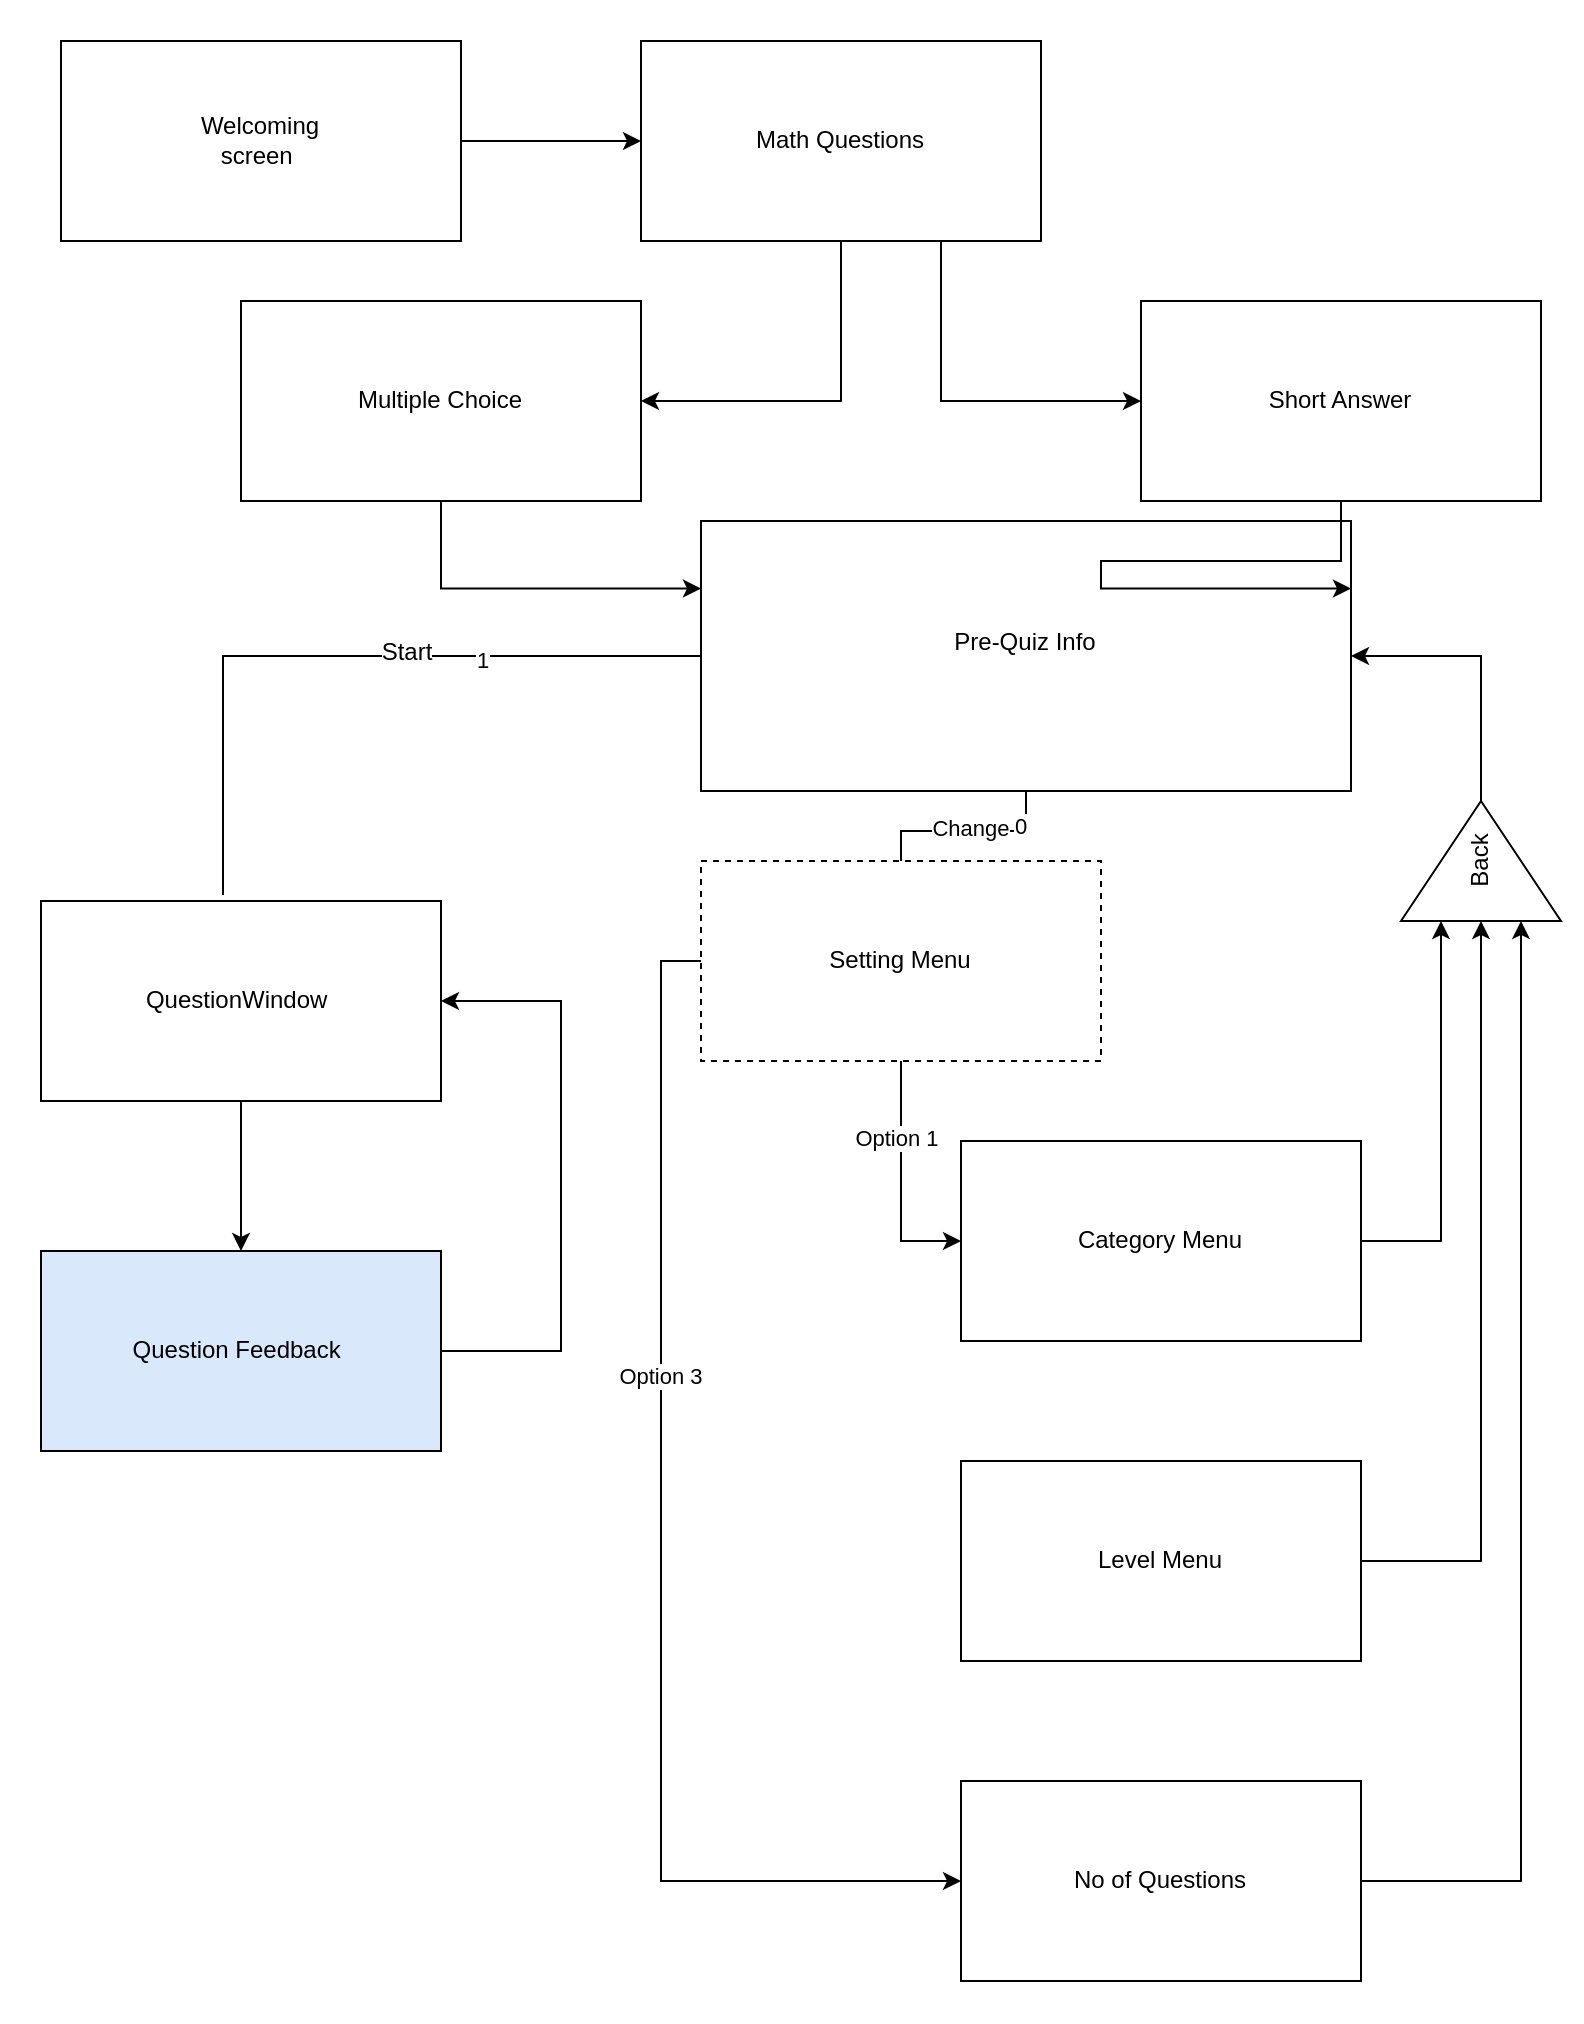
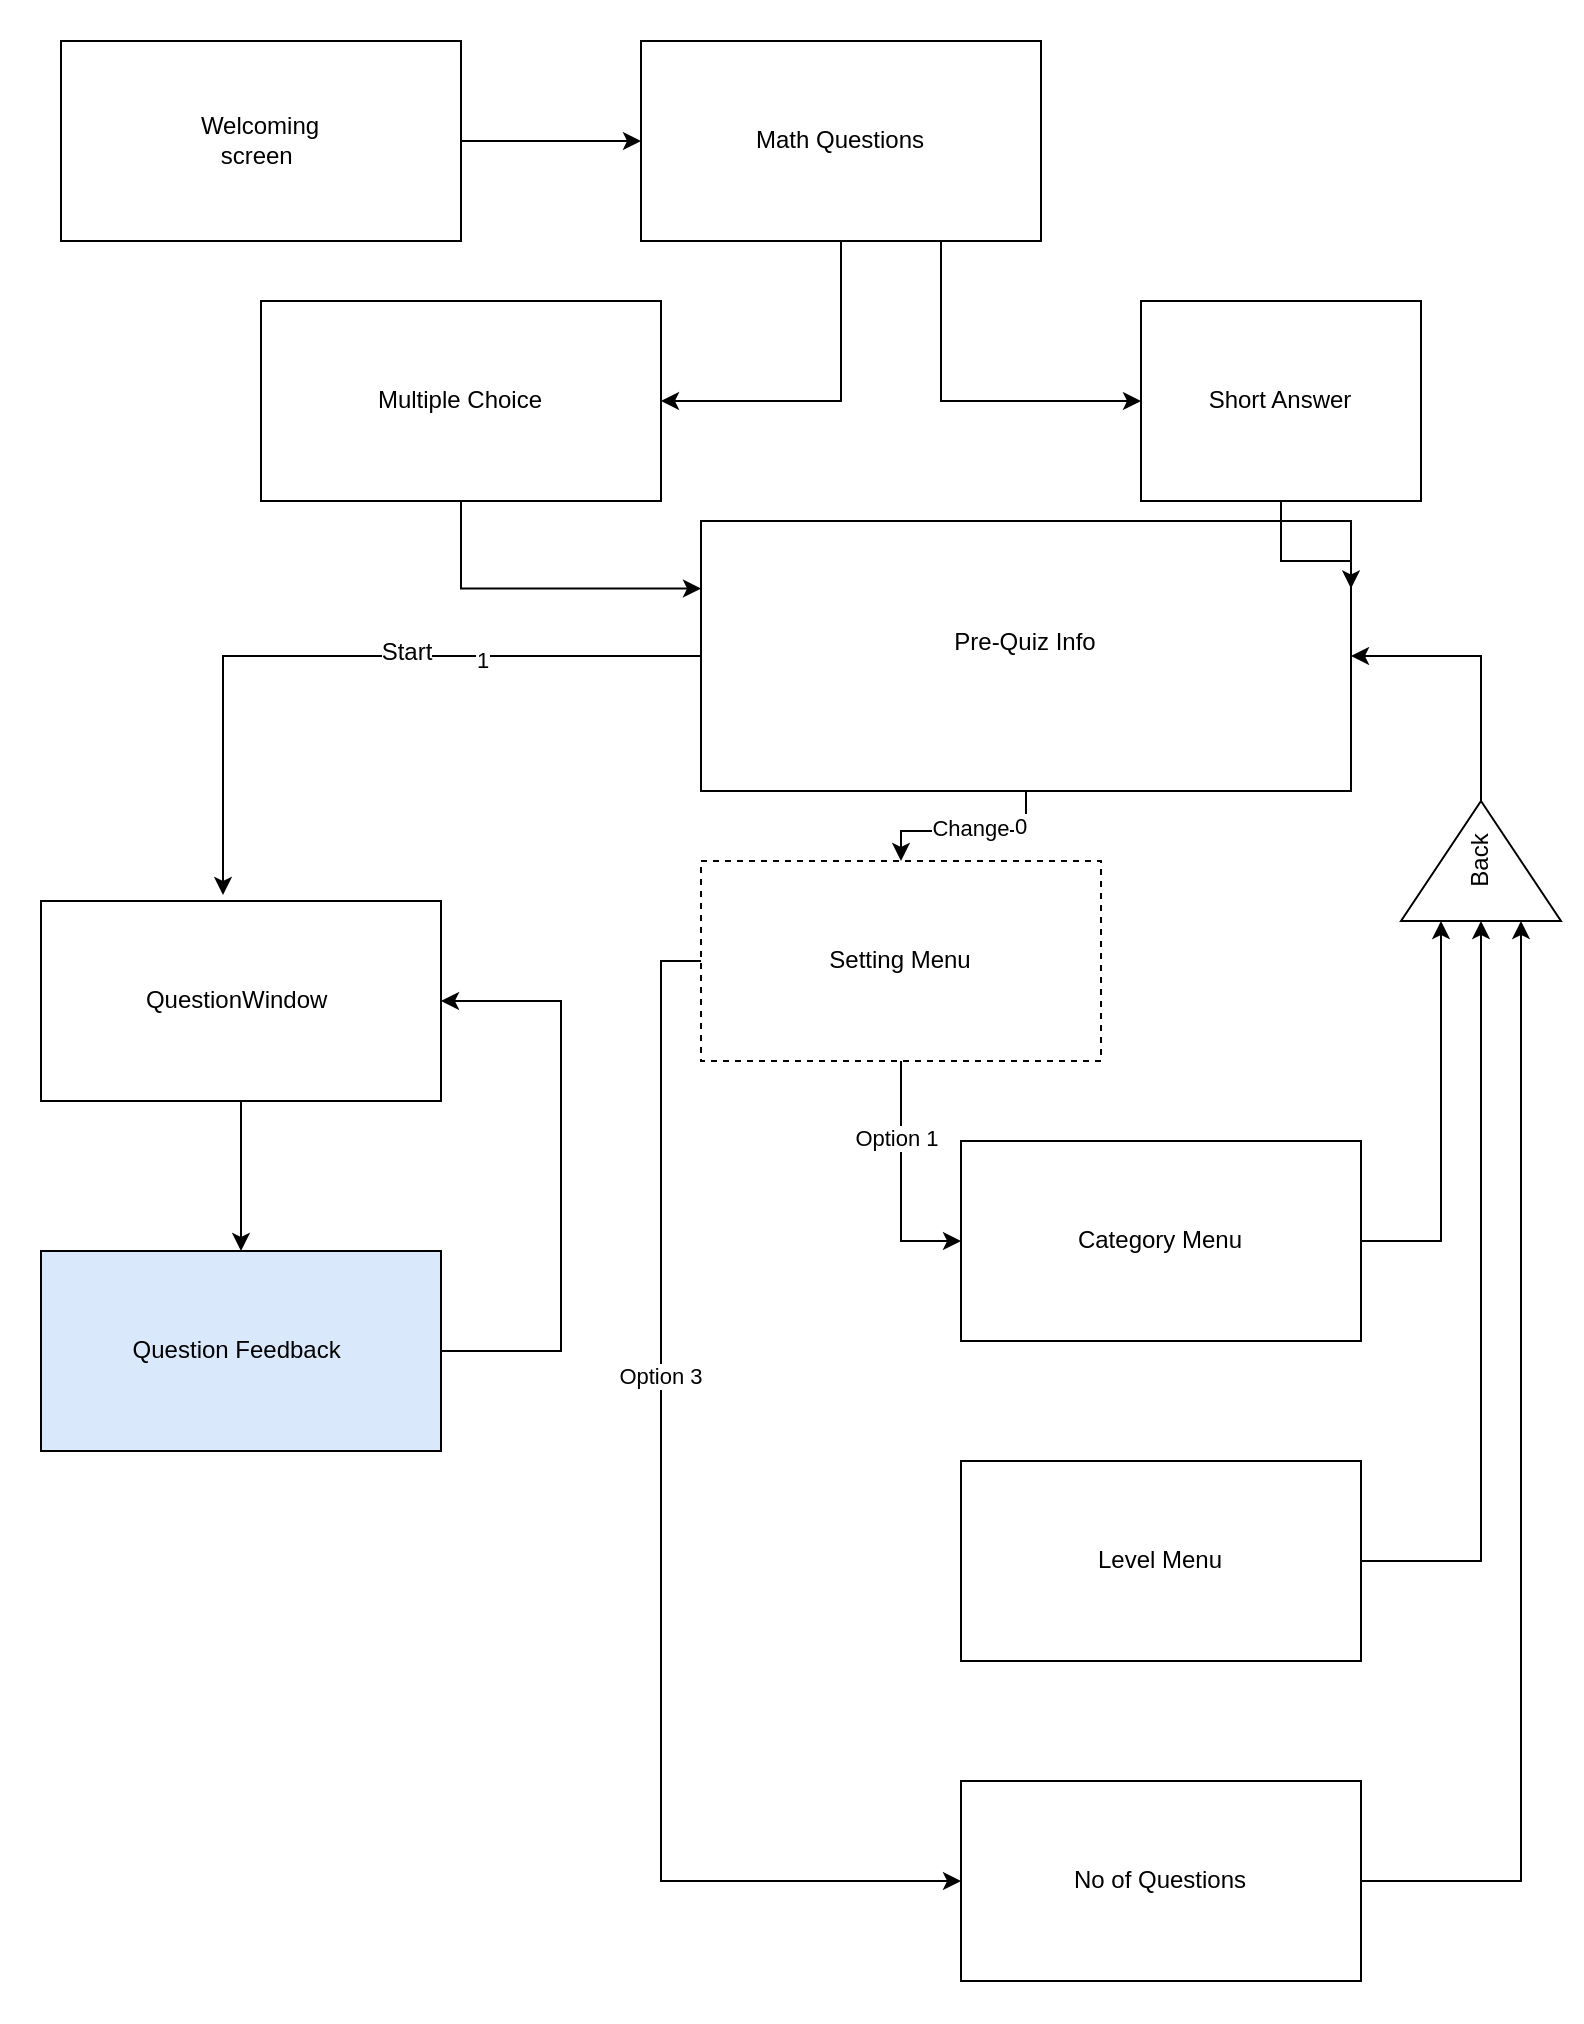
(441, 401) -> (461, 401)
(1341, 401) -> (1281, 401)
(901, 852) -> (901, 846)
(223, 886) -> (223, 880)
